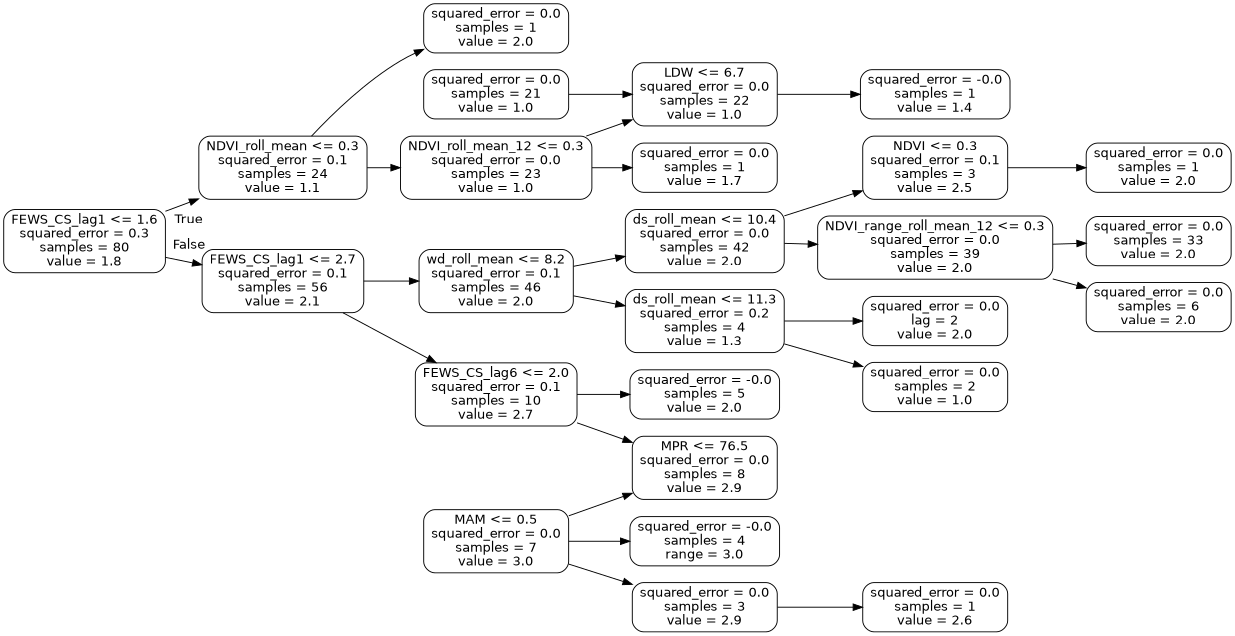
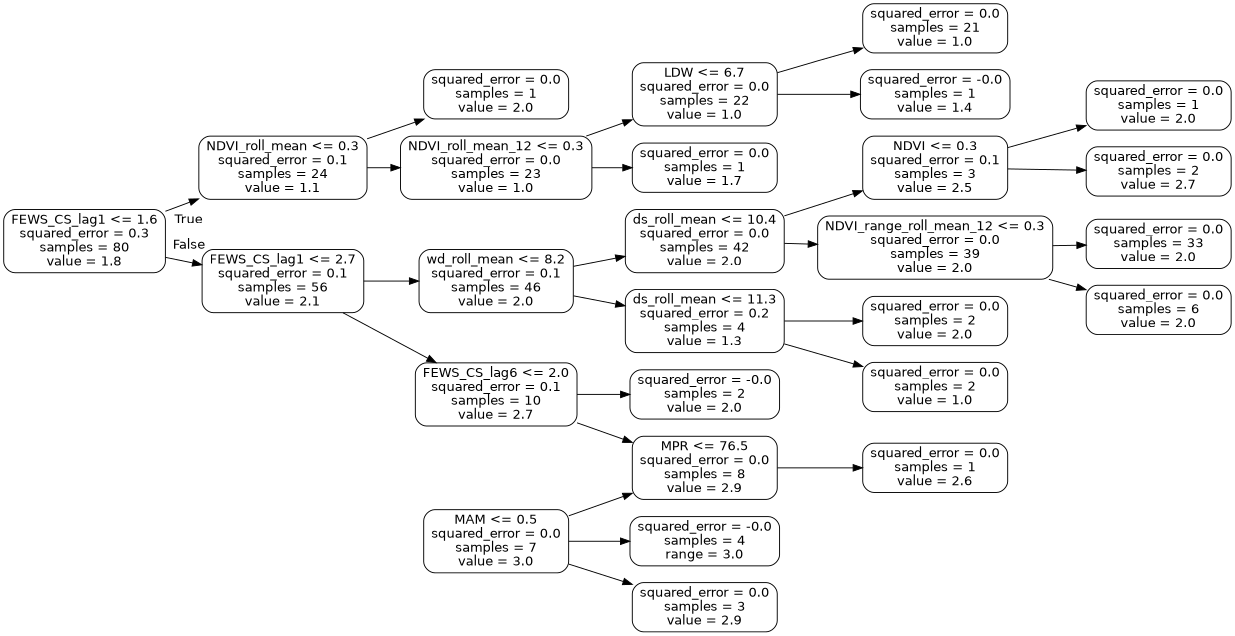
(596, 94) -> (815, 62)
none -> (1159, 171)
(935, 321) -> (935, 321)
(705, 394) -> (705, 394)
(815, 607) -> (815, 468)
